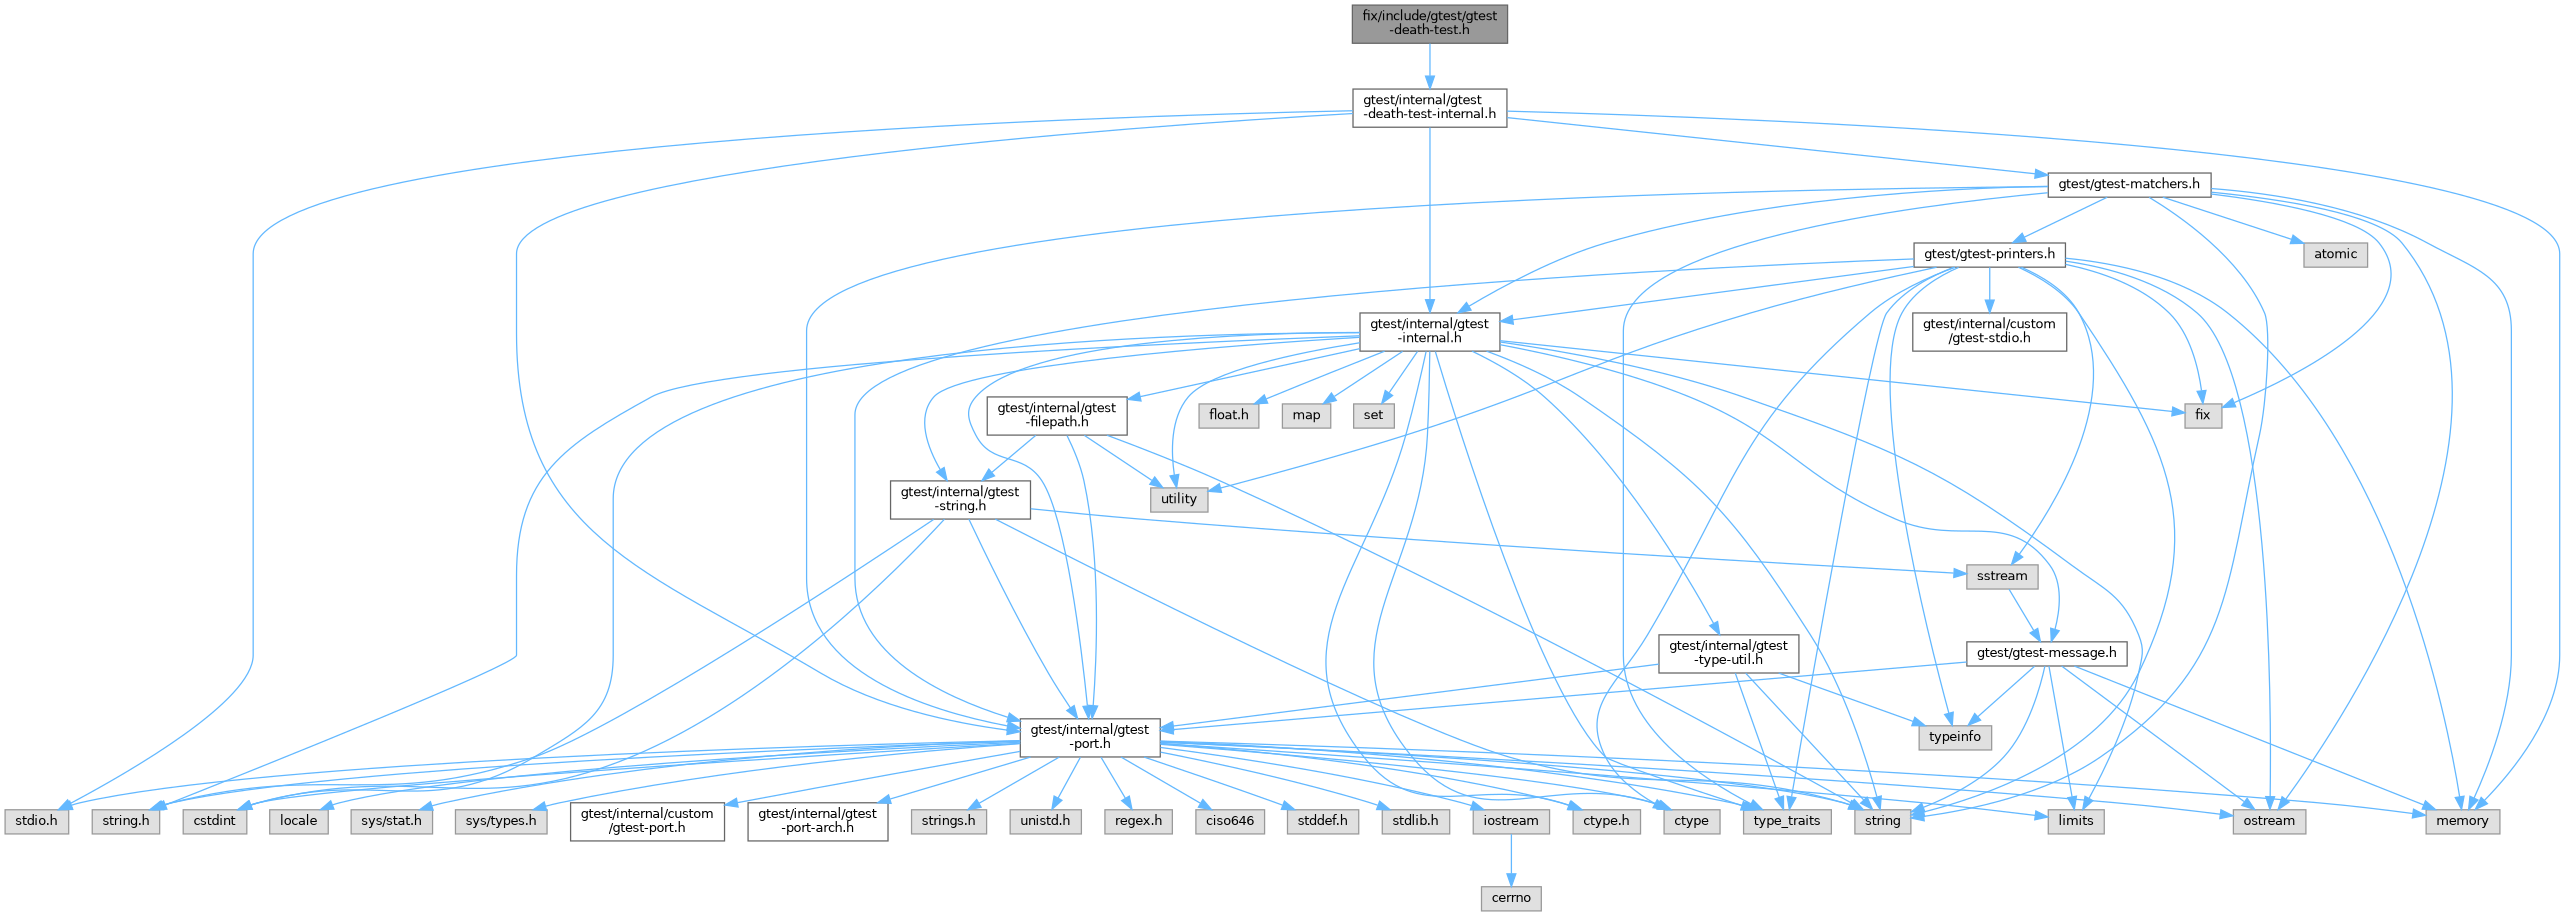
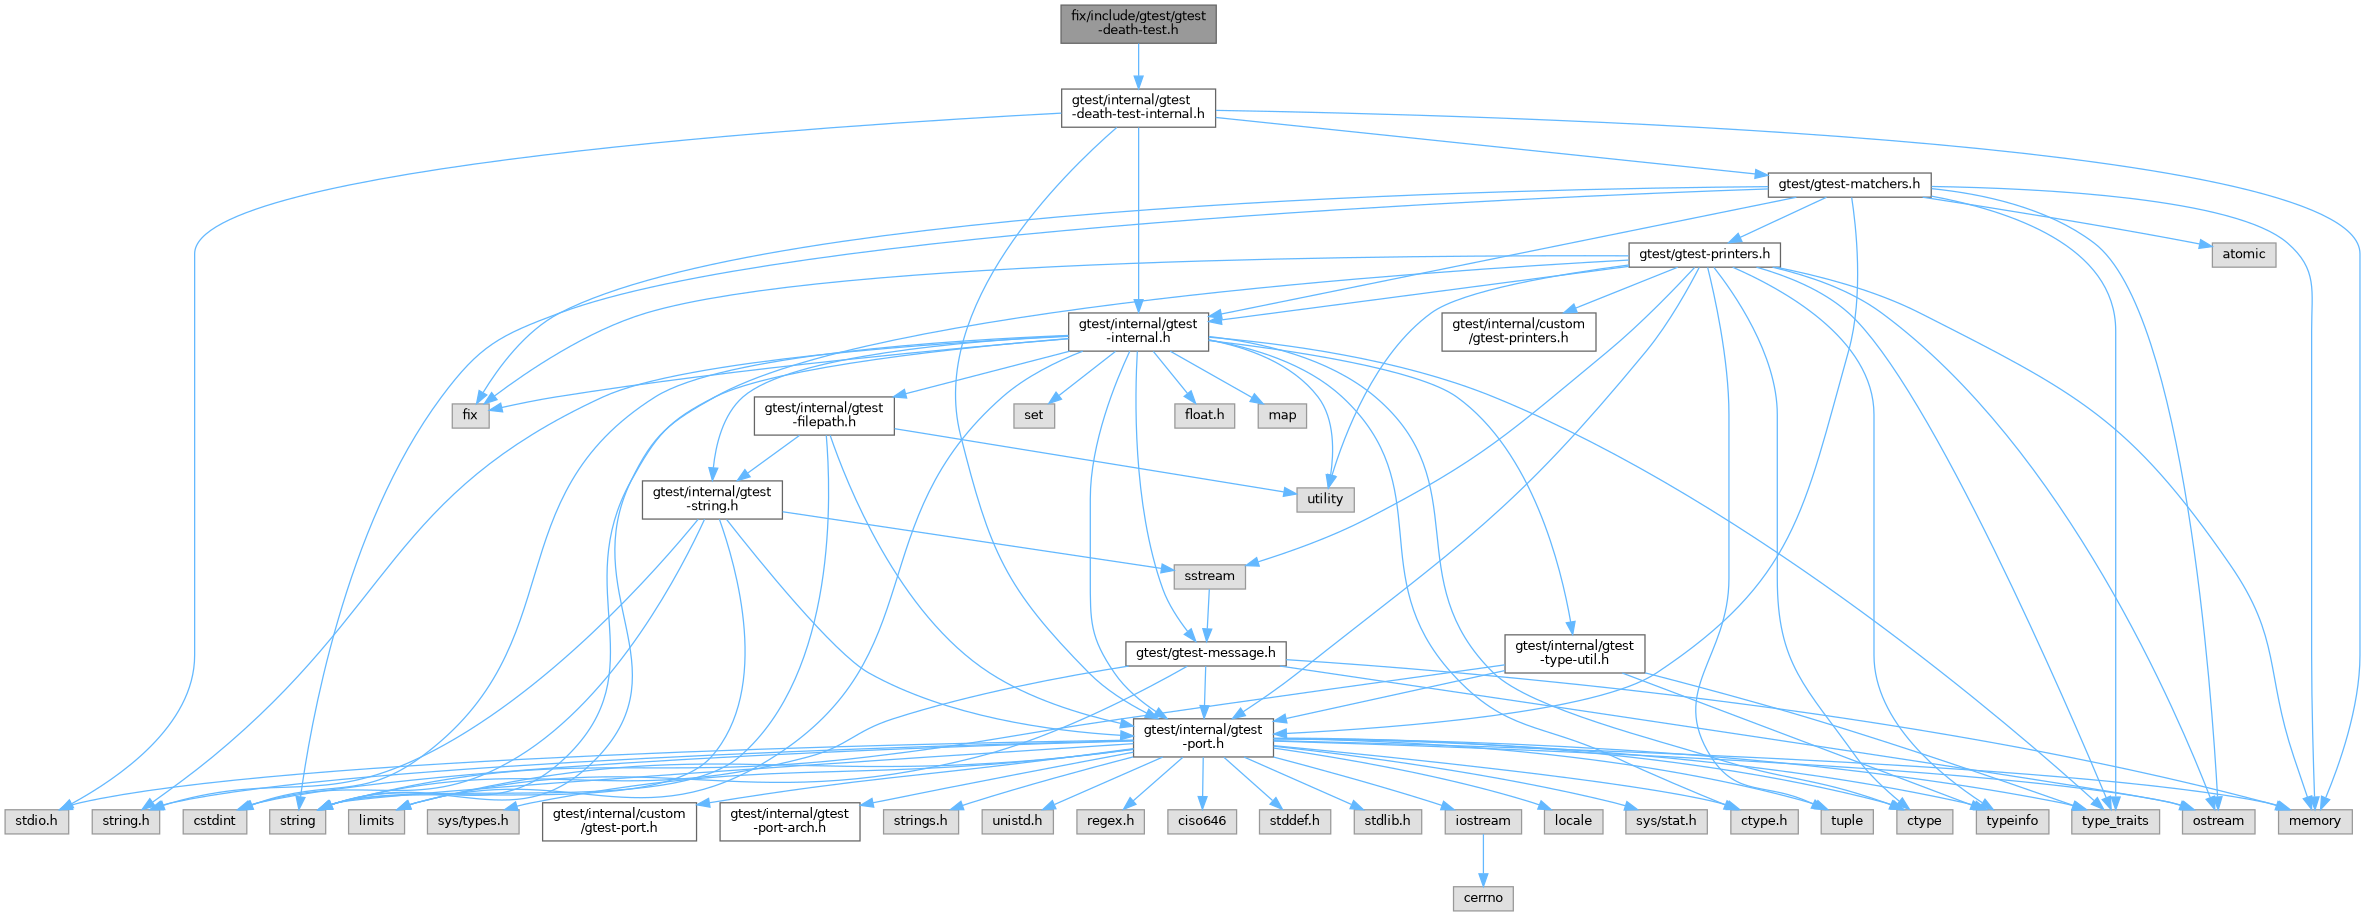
(1990, 332) -> (1519, 332)
(2006, 691) -> (1626, 754)
none -> (1847, 822)
